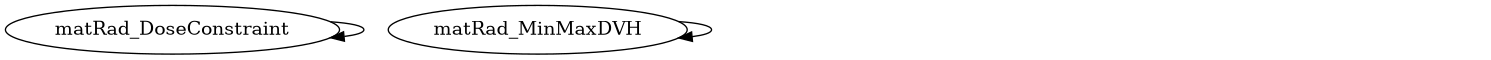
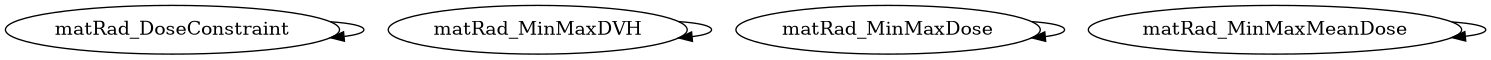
none -> (888, 30)
none -> (1275, 30)
